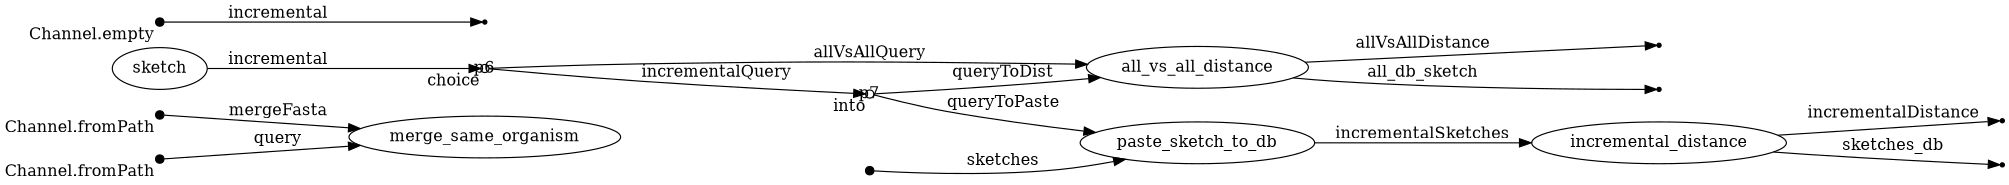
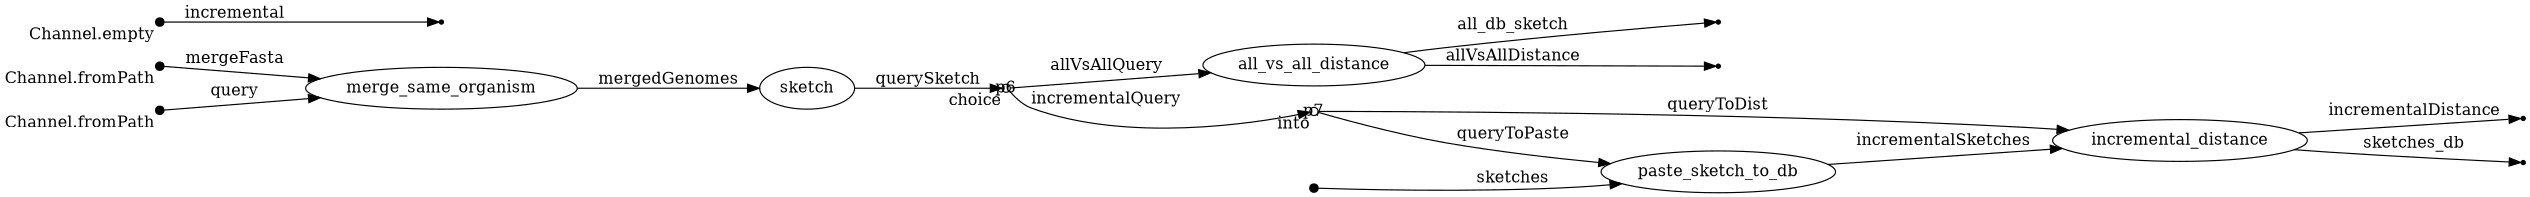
(278, 60) -> (928, 80)
(981, 87) -> (1688, 115)
none -> (662, 88)
